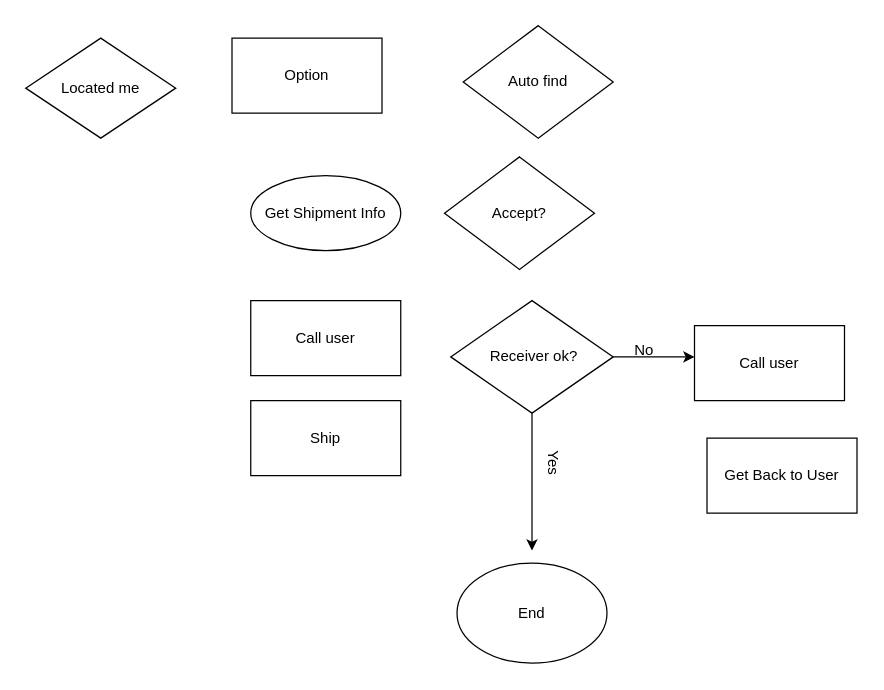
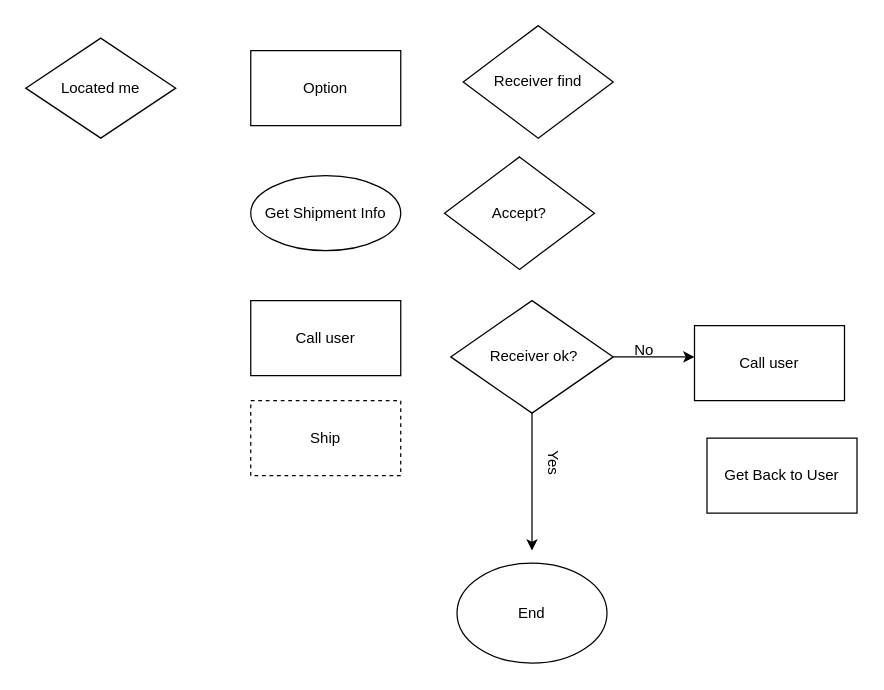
(307, 76) -> (326, 88)
(538, 82) -> (538, 82)
(326, 438) -> (326, 438)
